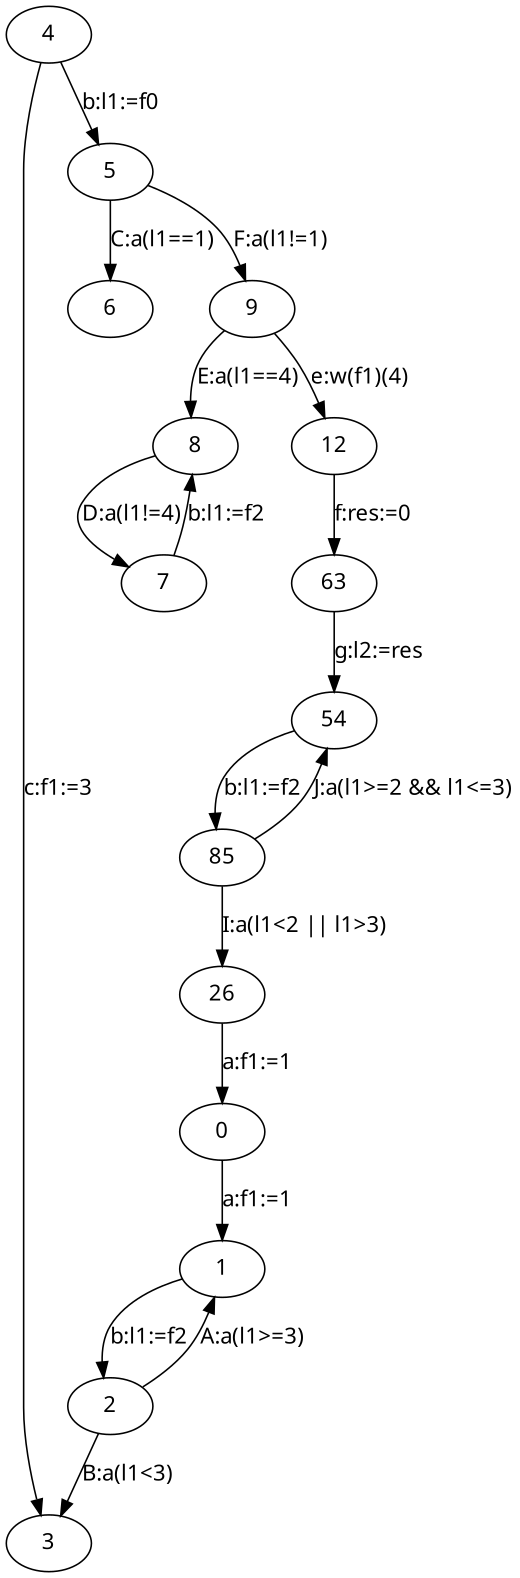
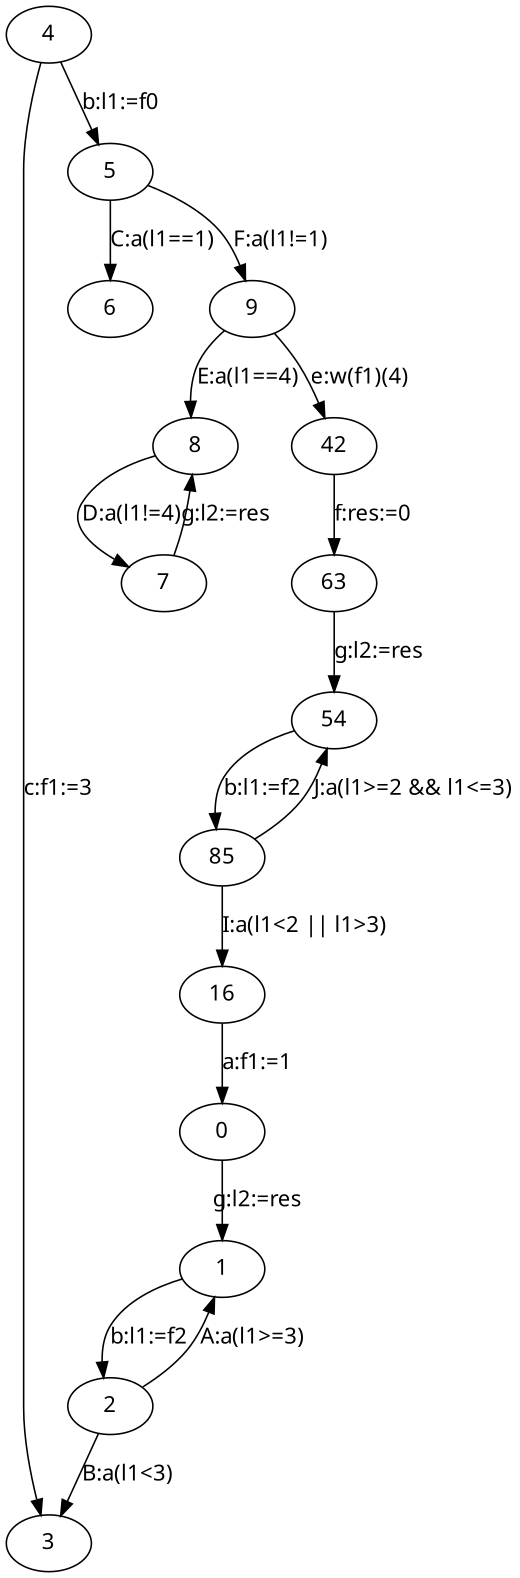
(334, 446) -> (334, 446)
(226, 515) -> (226, 515)
(222, 995) -> (222, 995)
(258, 1200) -> (258, 1200)
